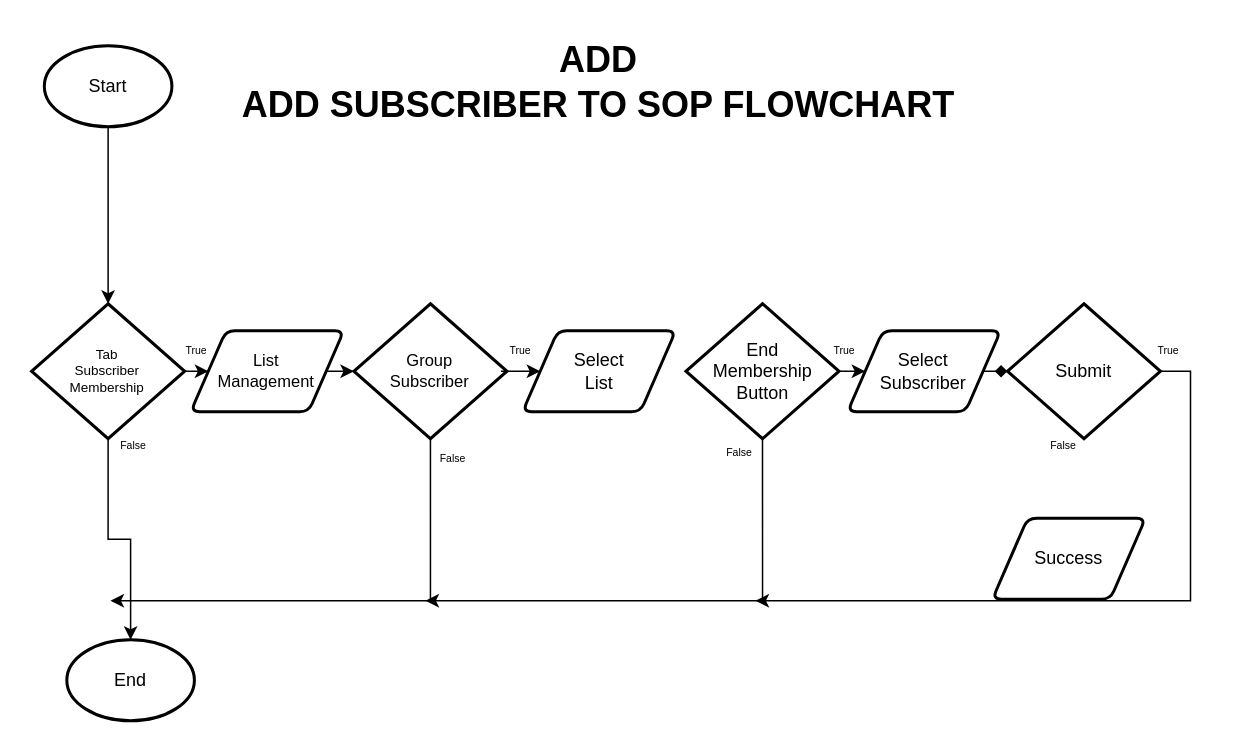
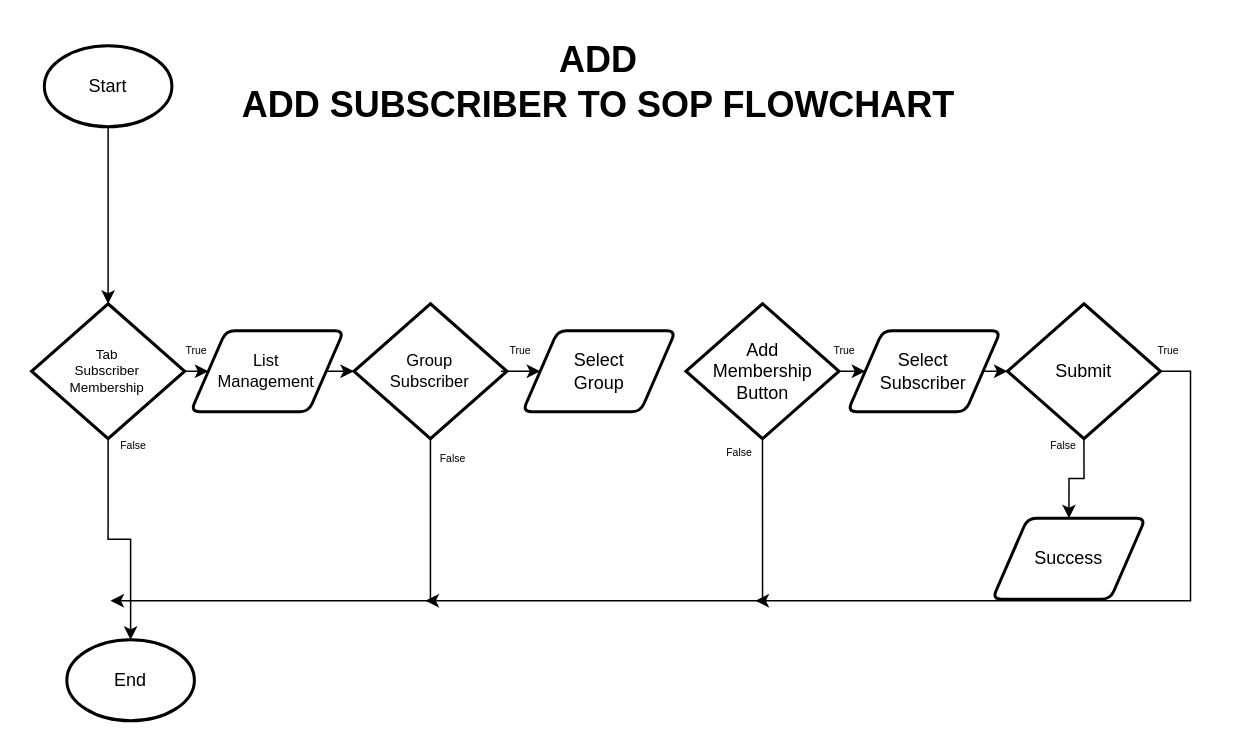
(599, 371) -> (599, 371)
(763, 371) -> (763, 371)
(995, 371) -> (995, 371)
none -> (1081, 479)
